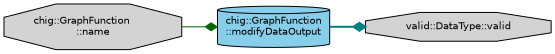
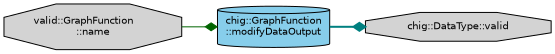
(93, 27) -> (93, 27)
(458, 27) -> (458, 27)
